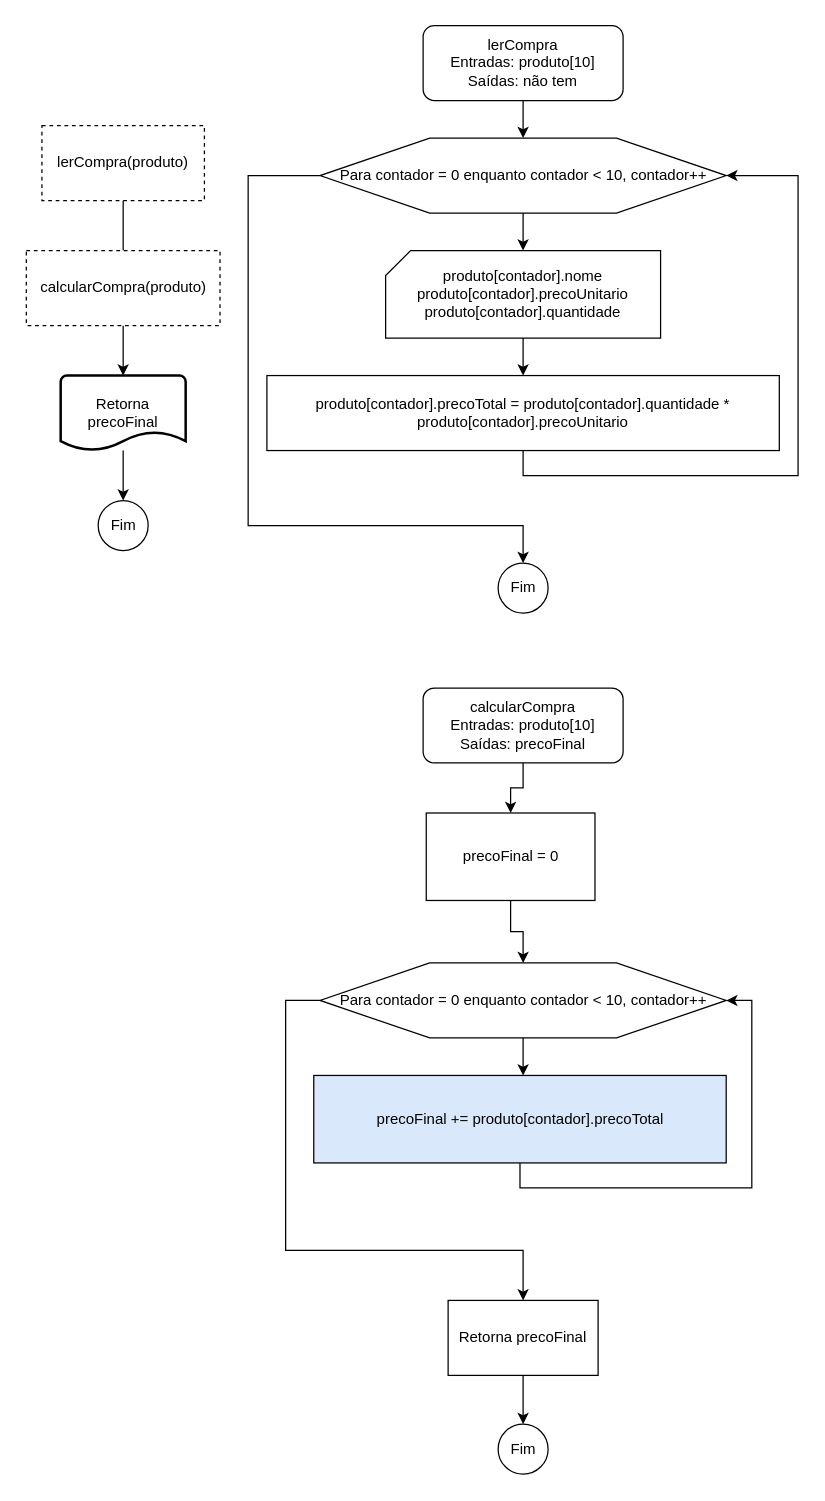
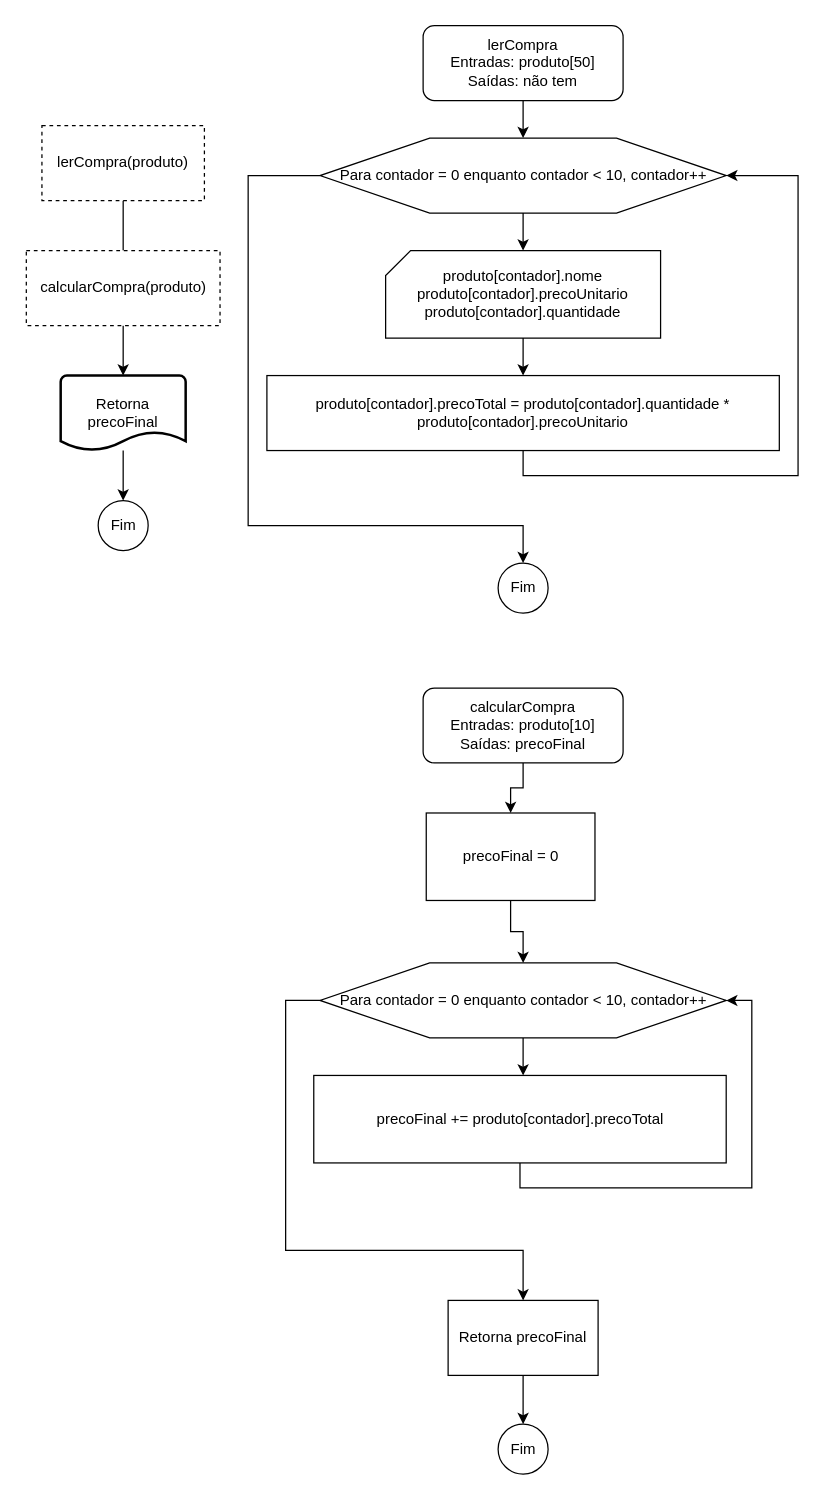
(523, 63) -> (523, 63)
(520, 1119) -> (520, 1119)
